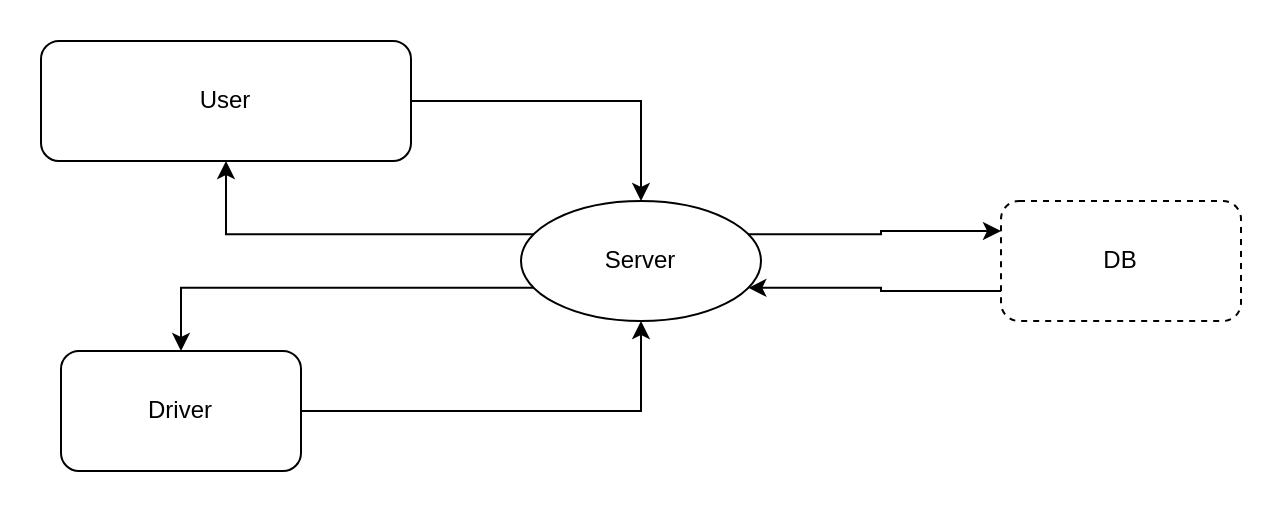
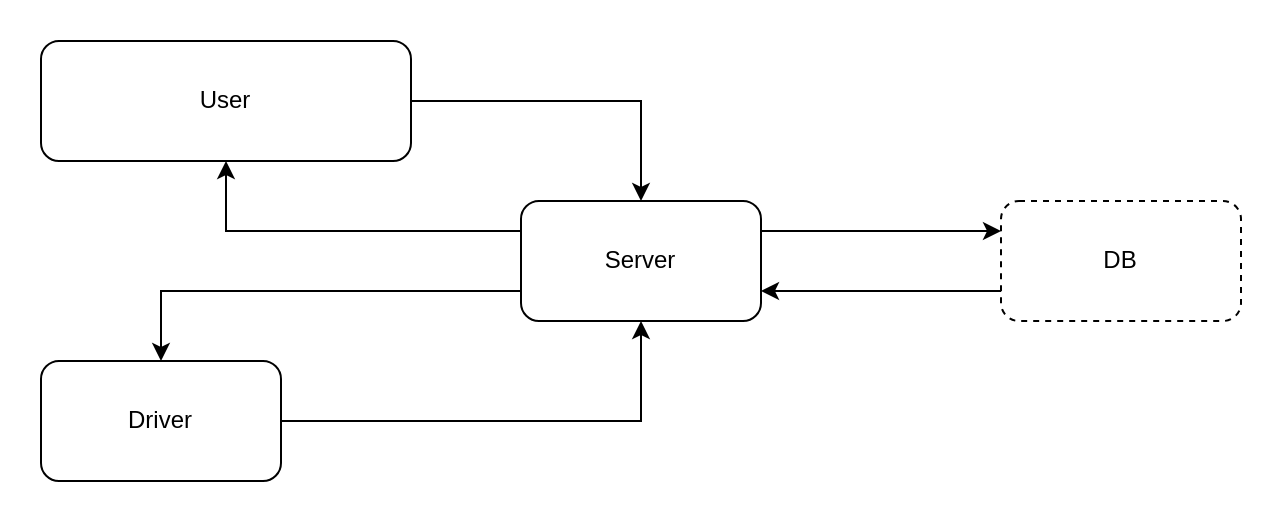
(641, 261) -> (641, 261)
(181, 411) -> (161, 421)
